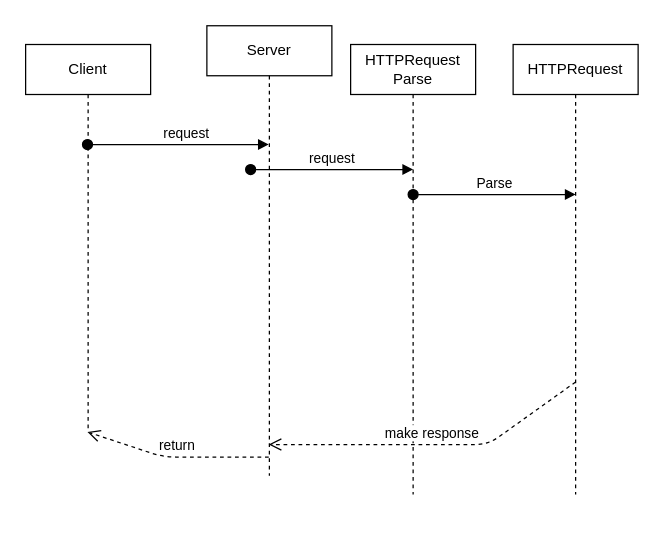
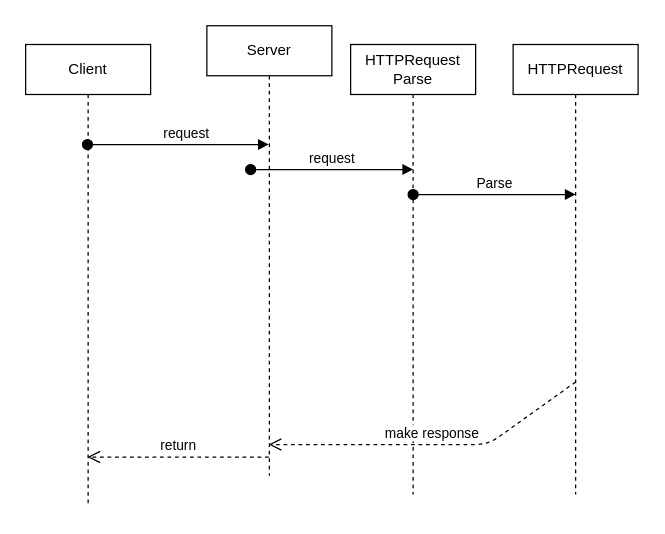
(88, 238) -> (88, 276)
